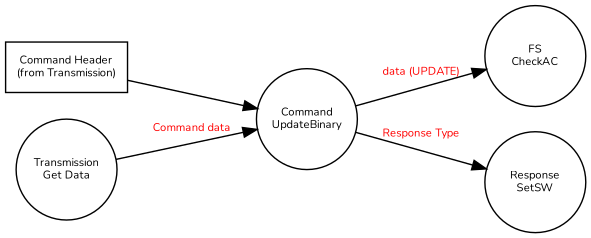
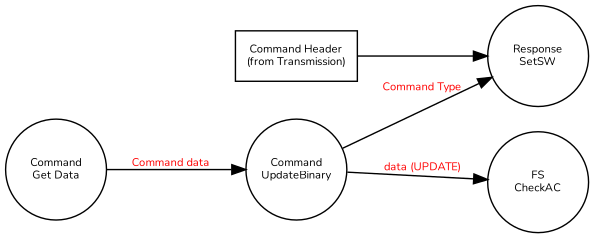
(186, 93) -> (415, 56)
(421, 134) -> (423, 88)
(67, 170) -> (56, 170)
